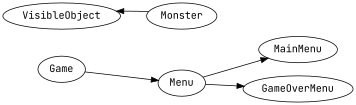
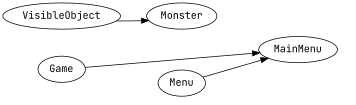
(136, 11) -> (129, 21)
(118, 76) -> (169, 60)
(298, 89) -> none
